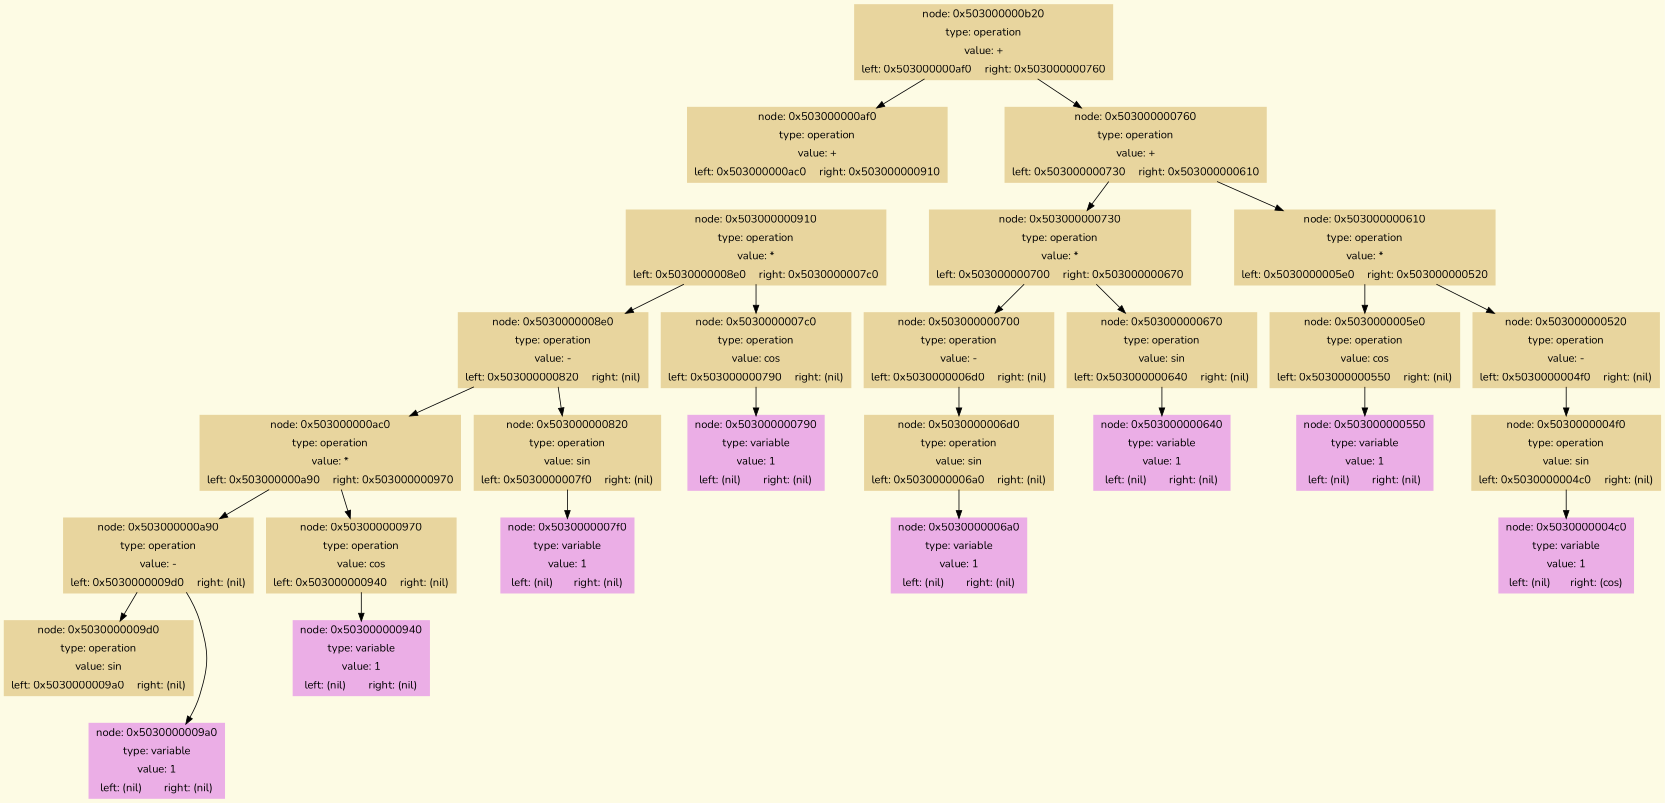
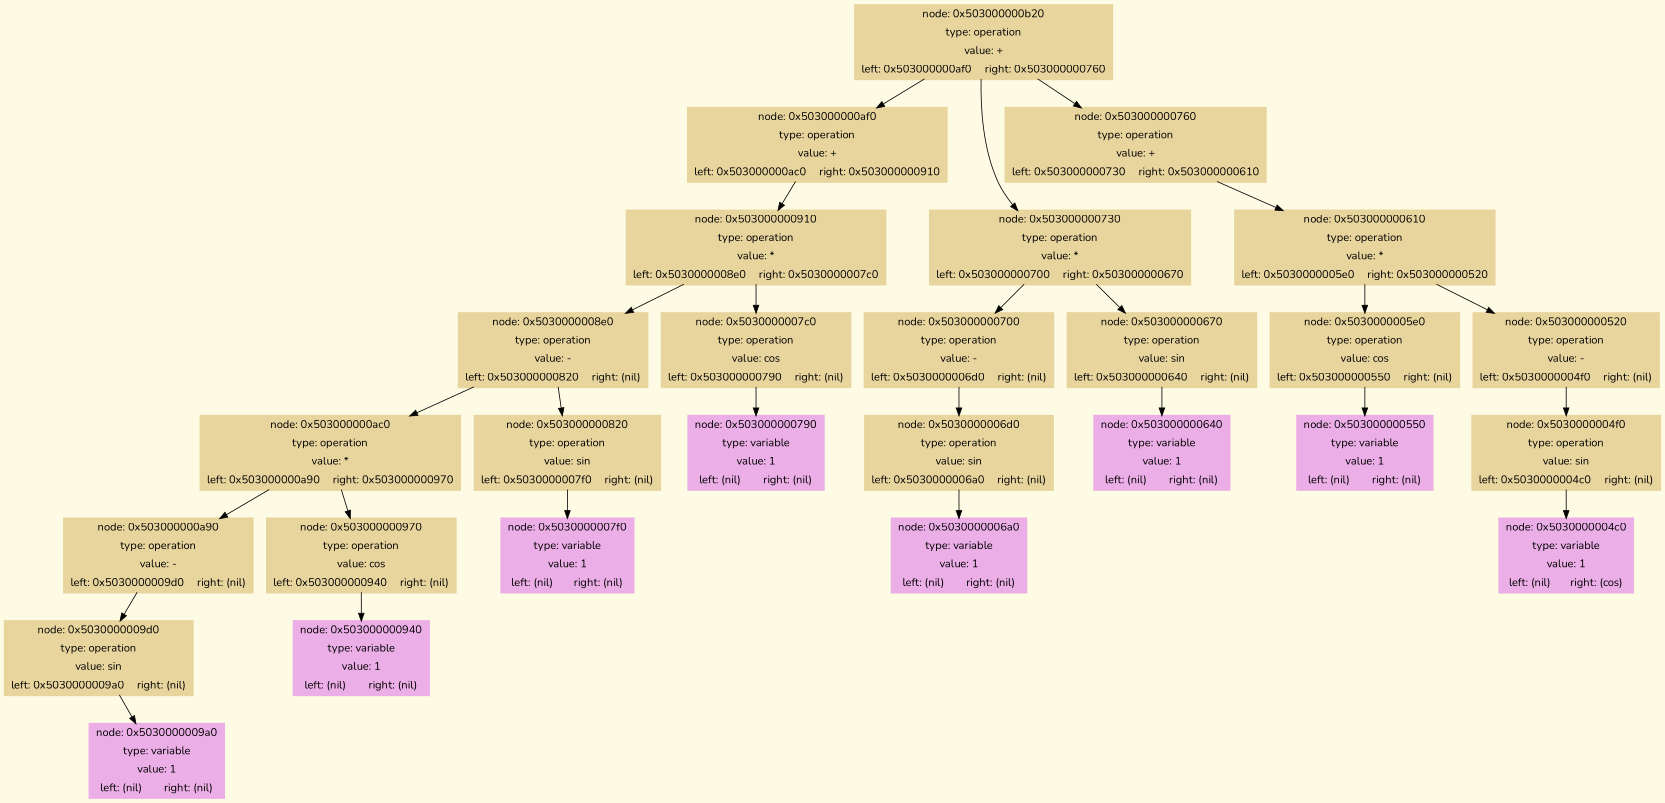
none -> (789, 193)
(1100, 193) -> (986, 145)
(207, 654) -> (126, 706)
